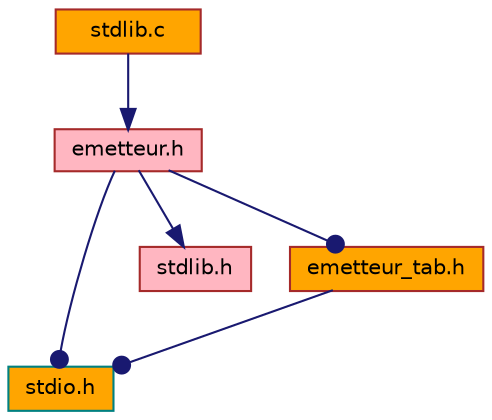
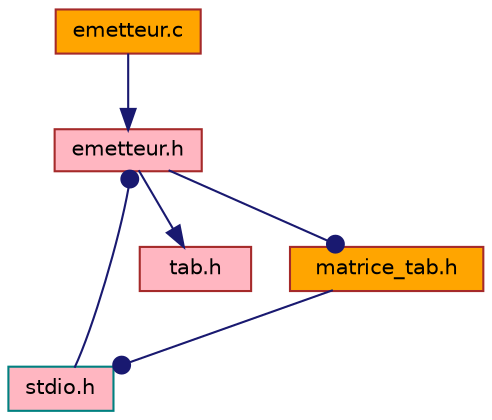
(128, 32) -> (128, 32)
(83, 260) -> (106, 279)
(195, 269) -> (195, 269)
(387, 269) -> (387, 269)
(61, 389) -> (61, 389)
